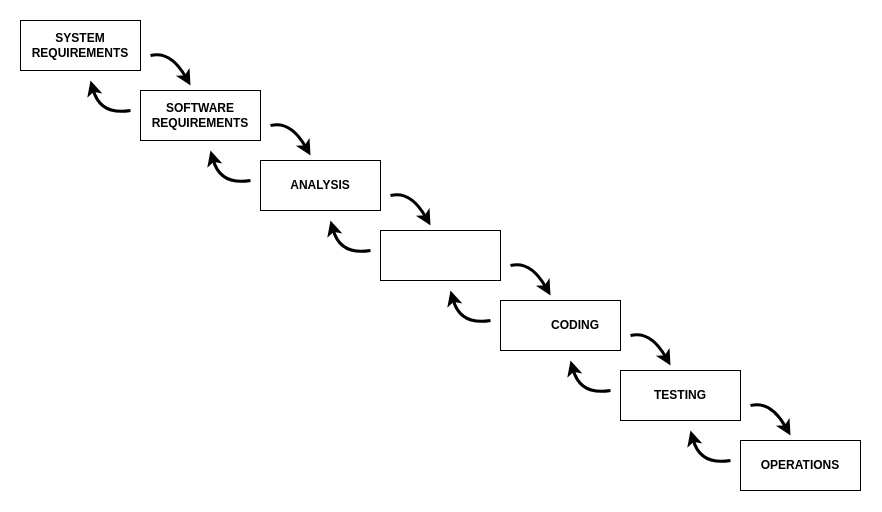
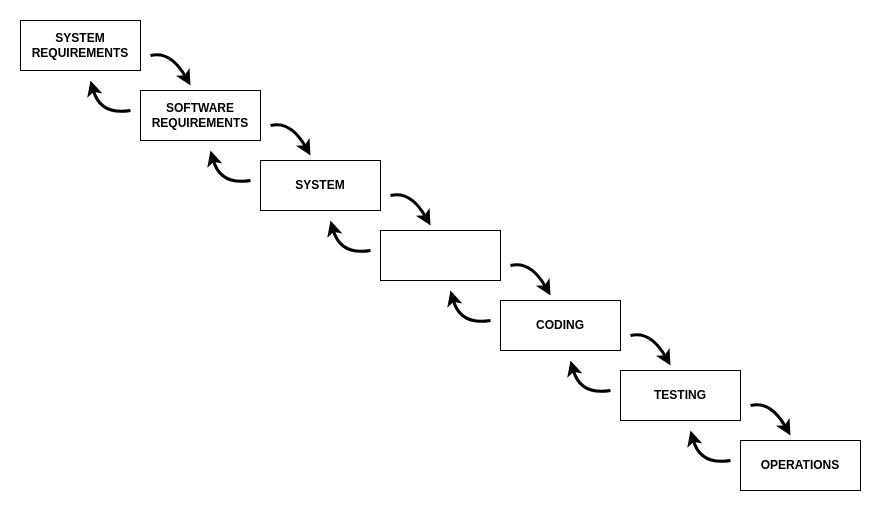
(321, 186) -> (321, 186)
(576, 326) -> (561, 326)
